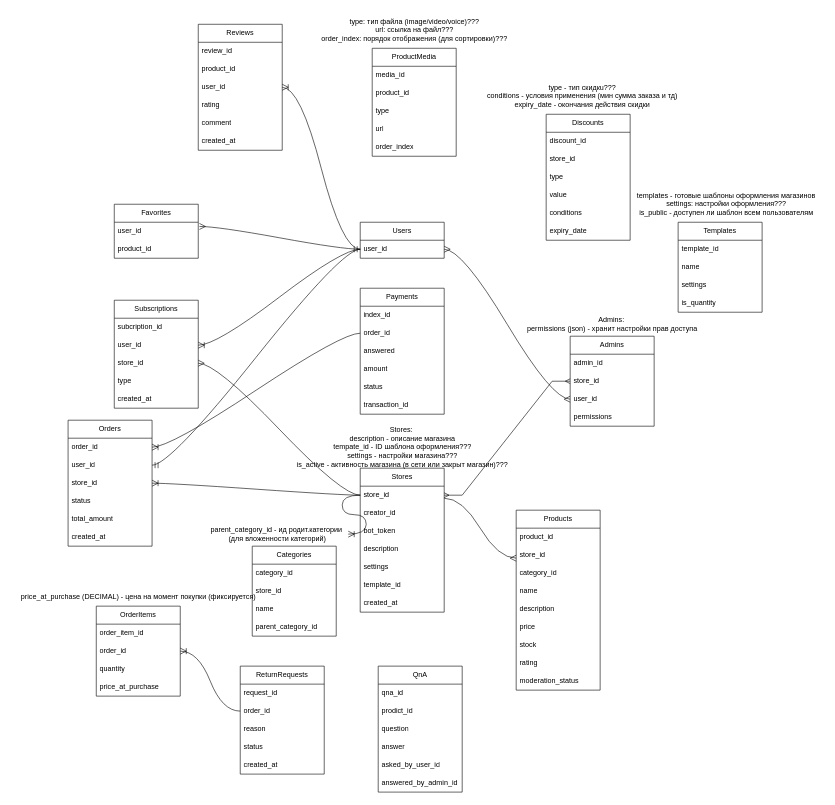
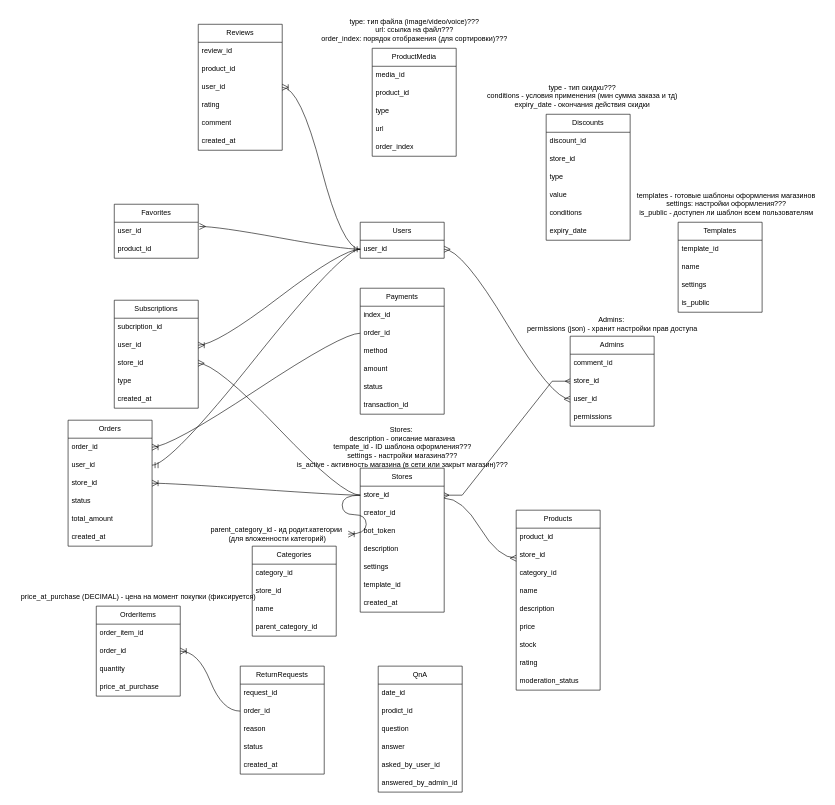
(702, 303) -> (697, 303)
(380, 351) -> (376, 351)
(588, 363) -> (593, 363)
(393, 693) -> (395, 693)
